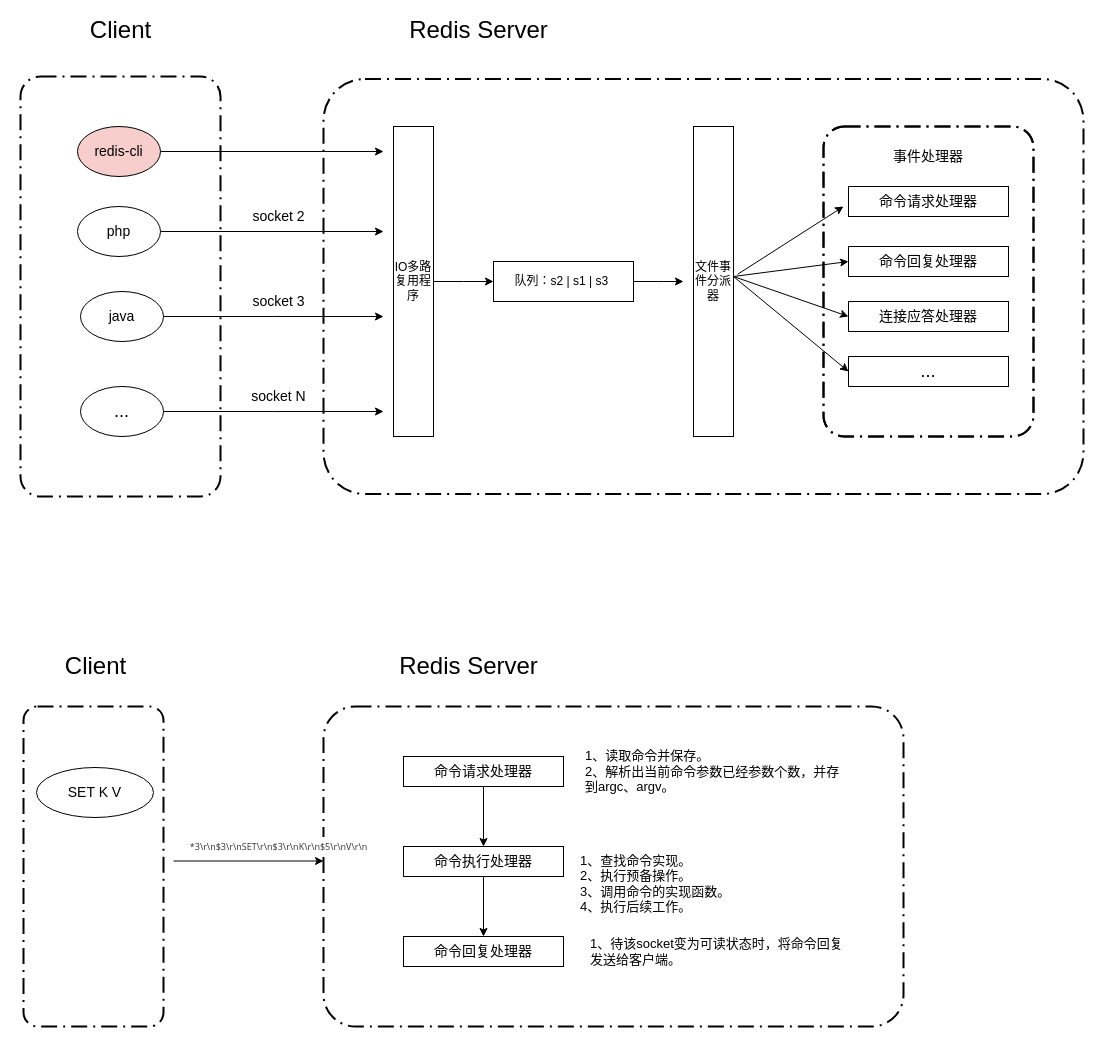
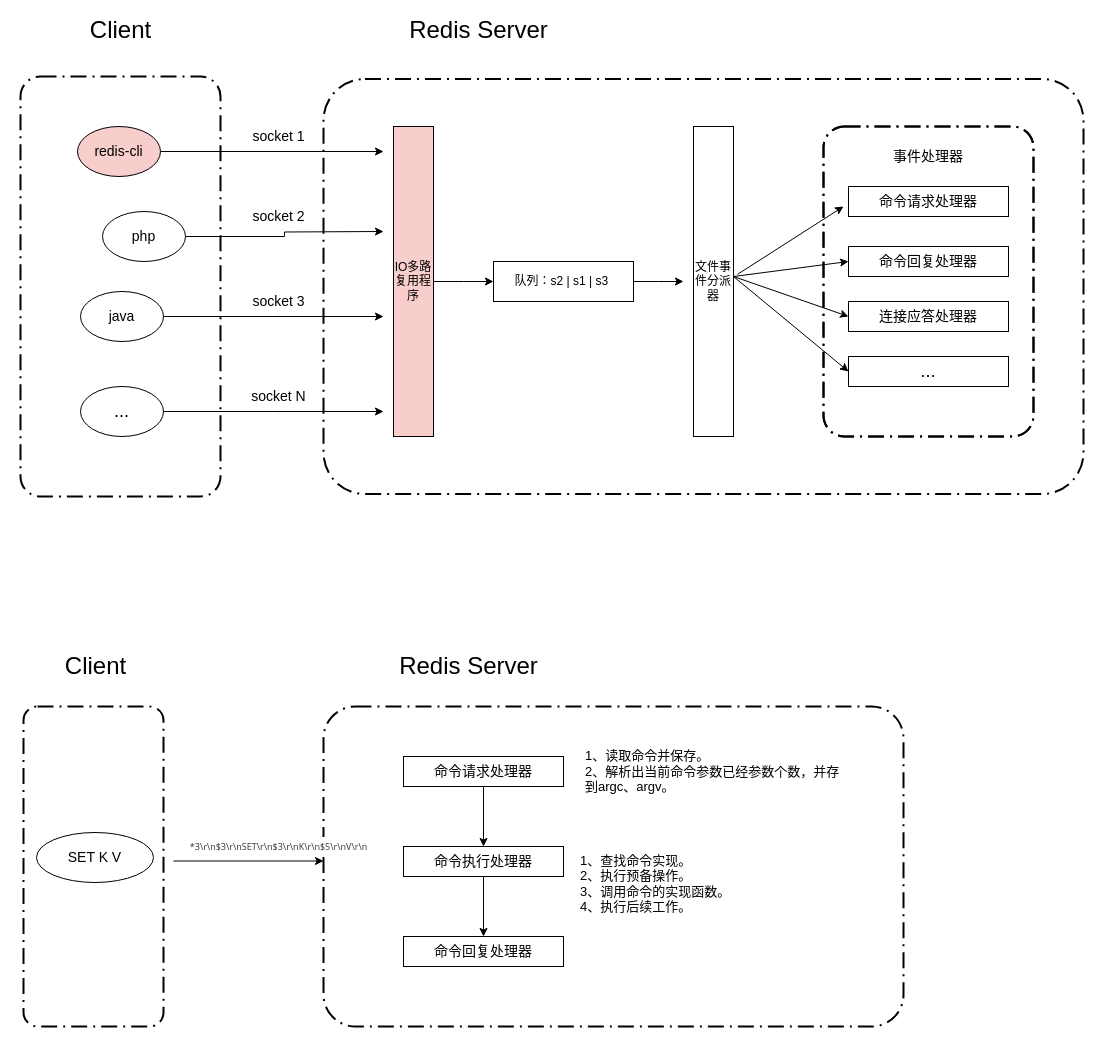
none -> (279, 137)
(119, 232) -> (144, 237)
(414, 282) -> (414, 282)
(95, 793) -> (95, 858)
(721, 952) -> none
